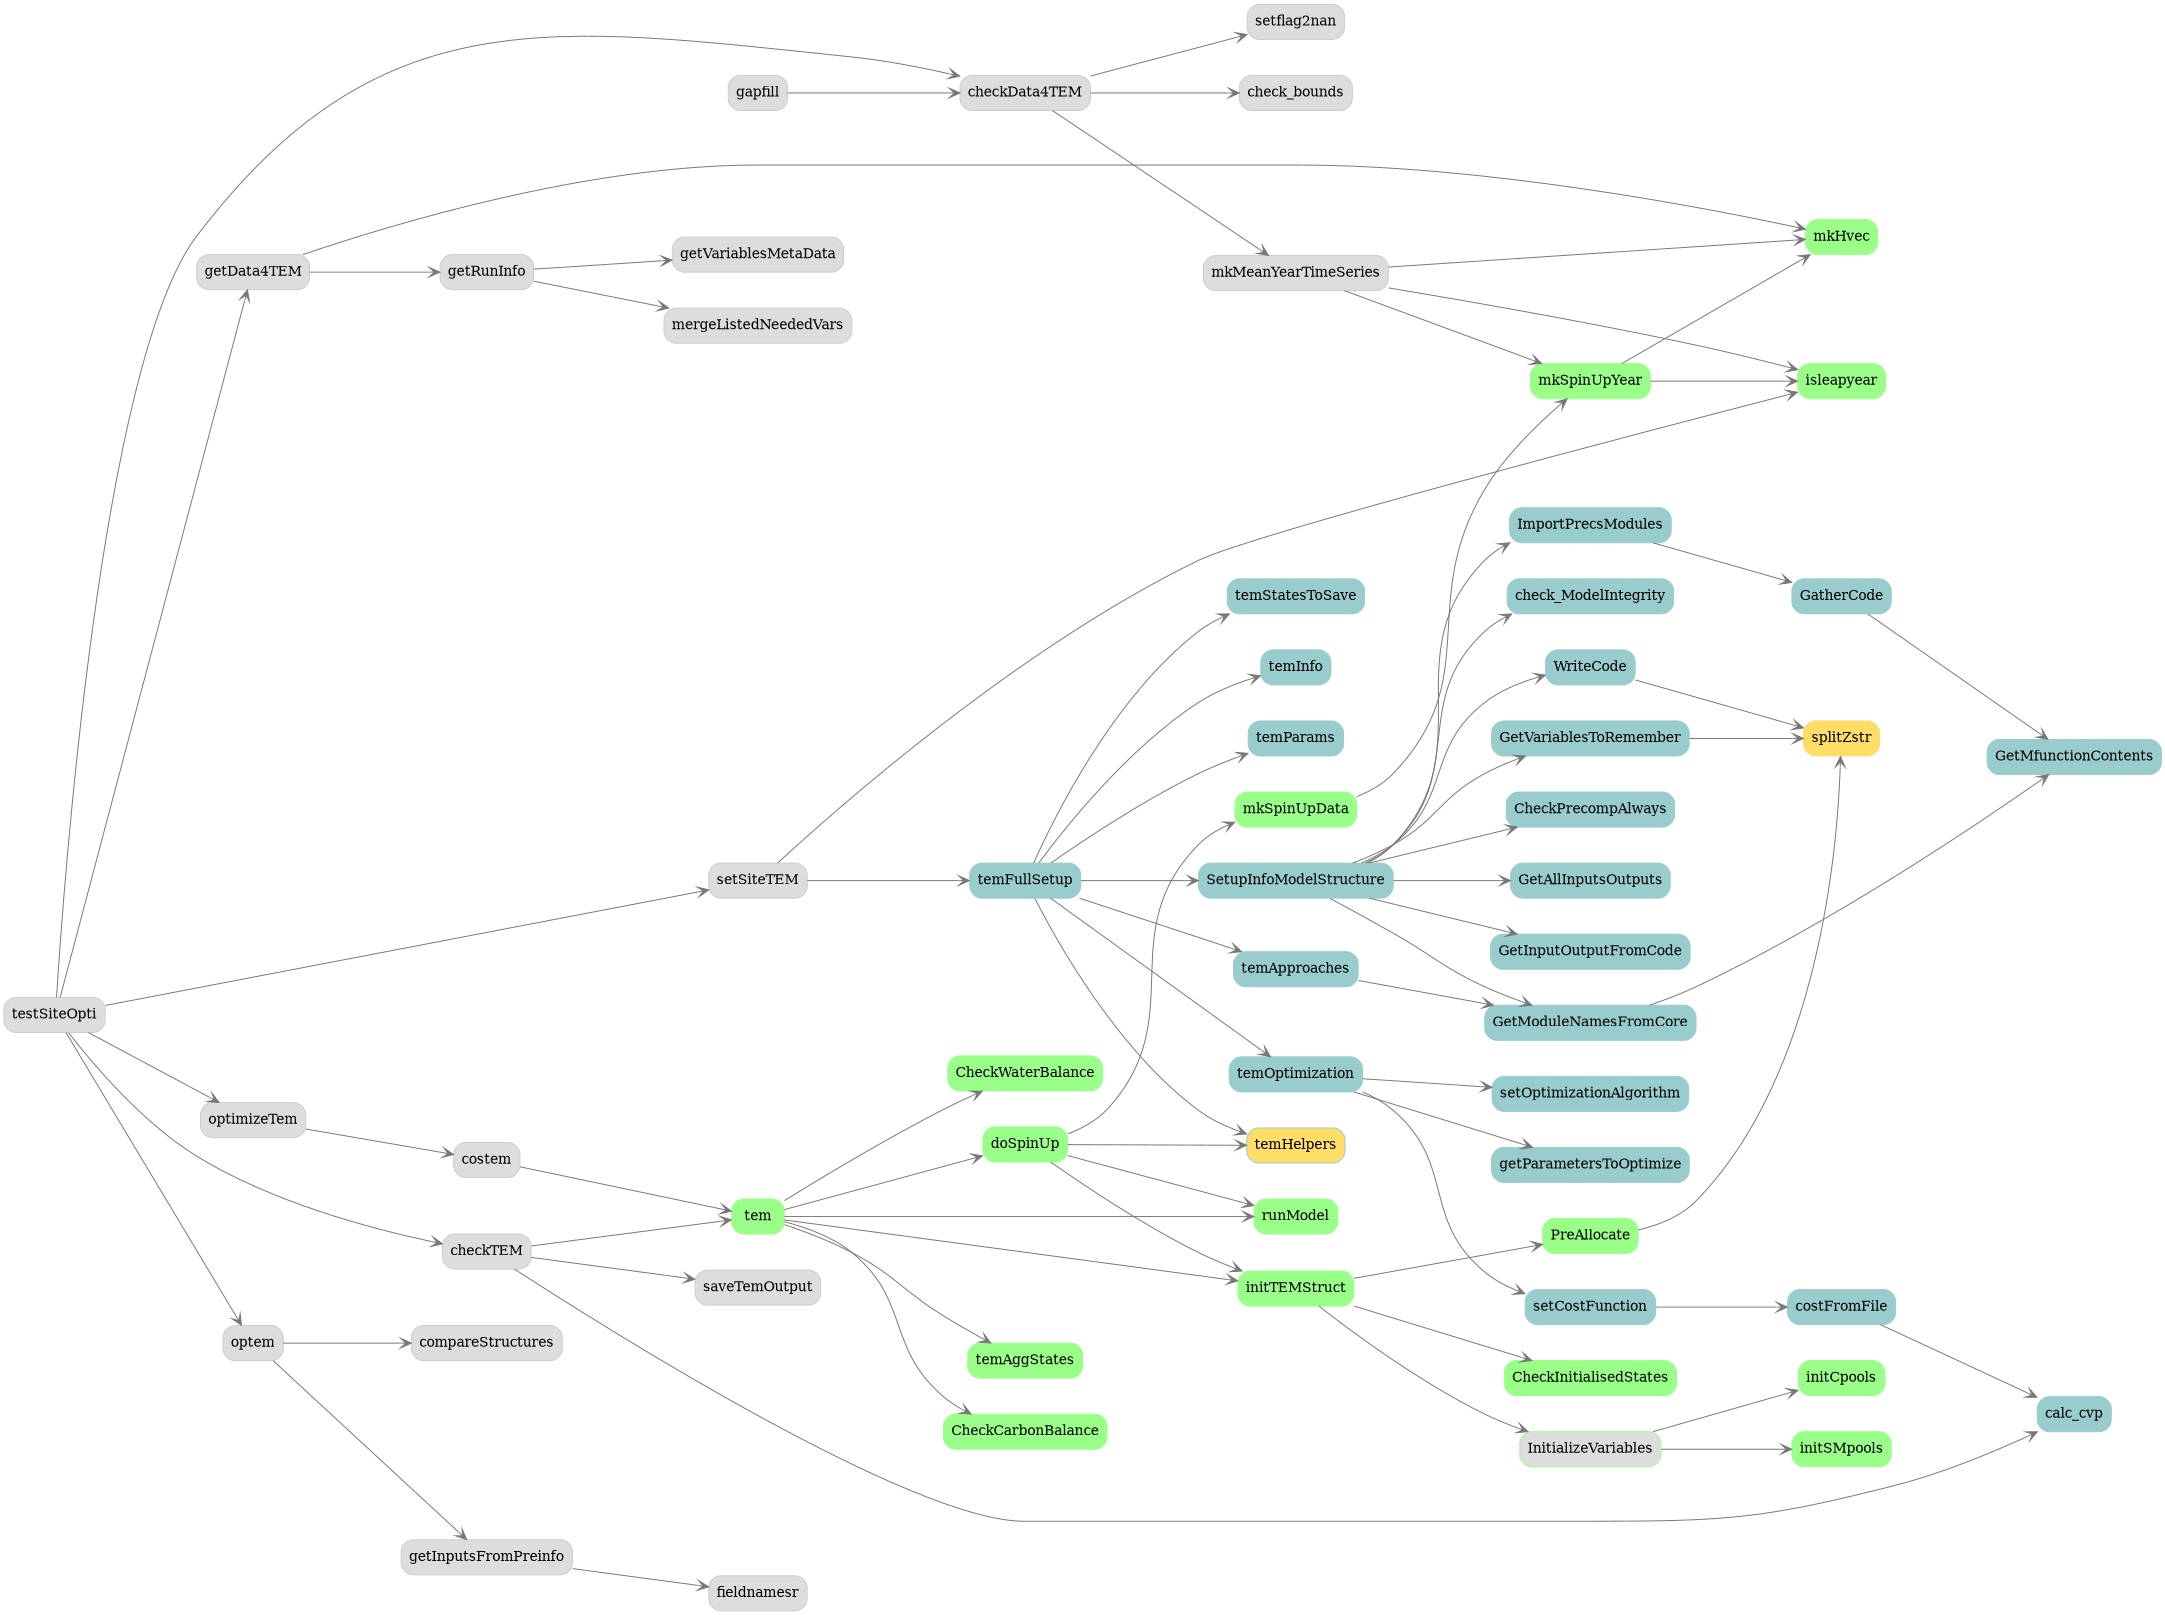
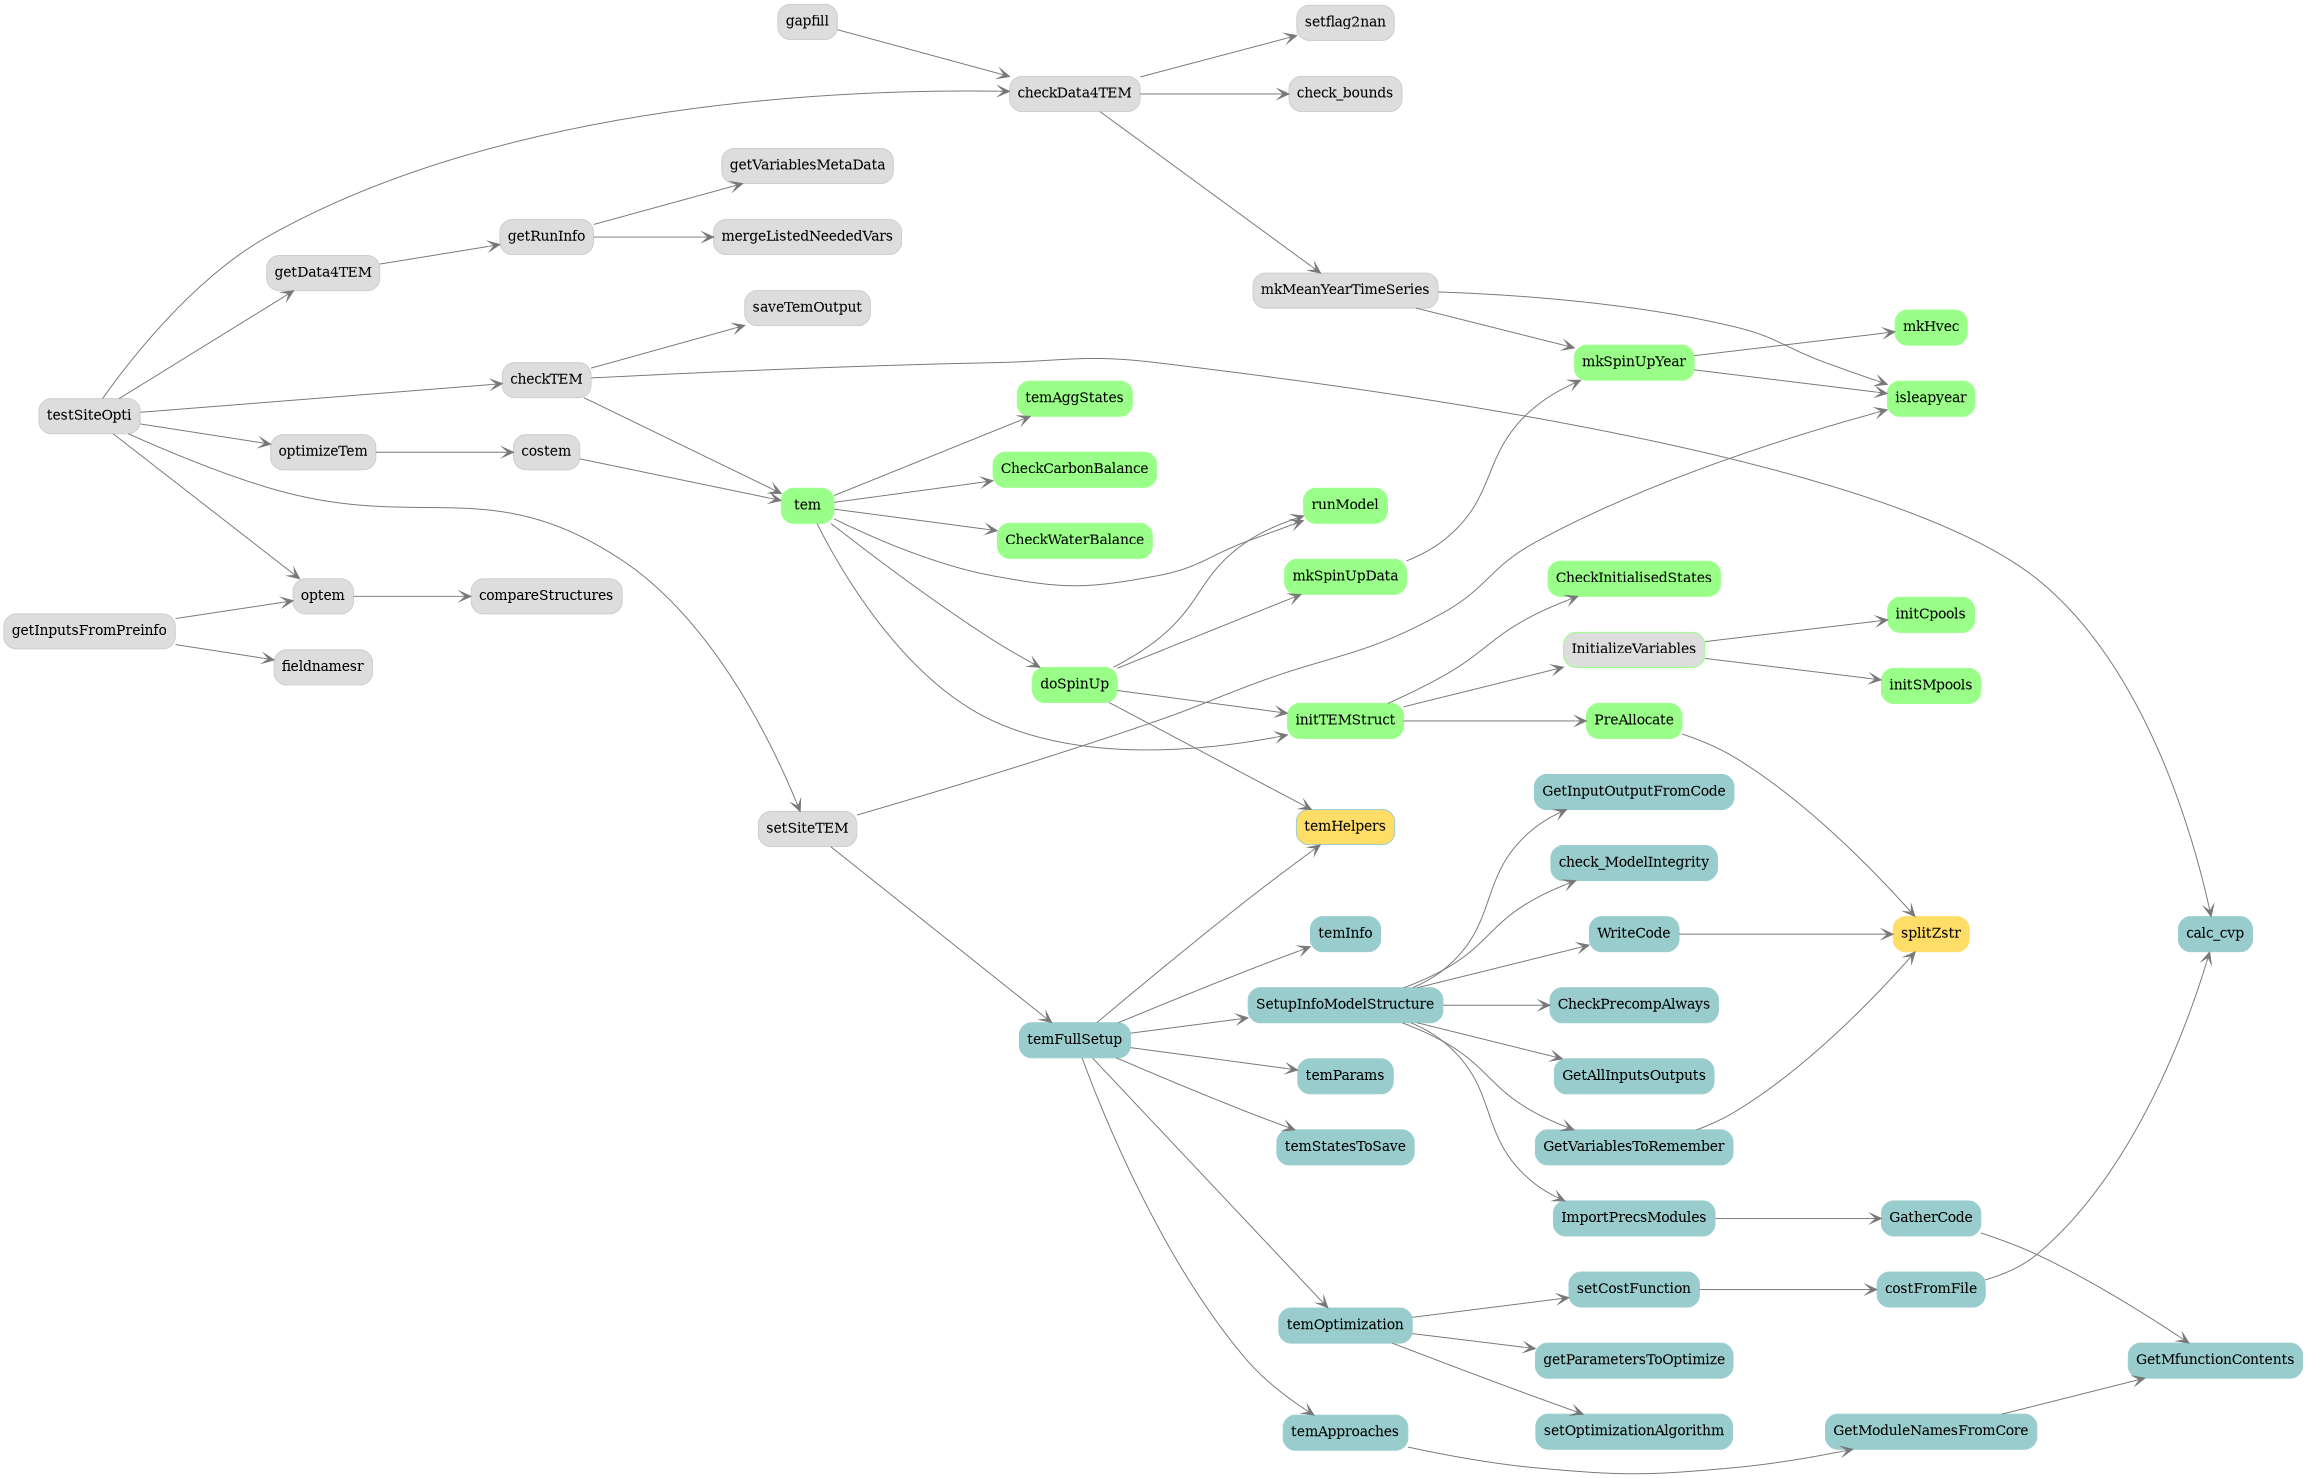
(1046, 165) -> none
(1591, 254) -> none
(1425, 952) -> none
(366, 1446) -> (229, 610)
